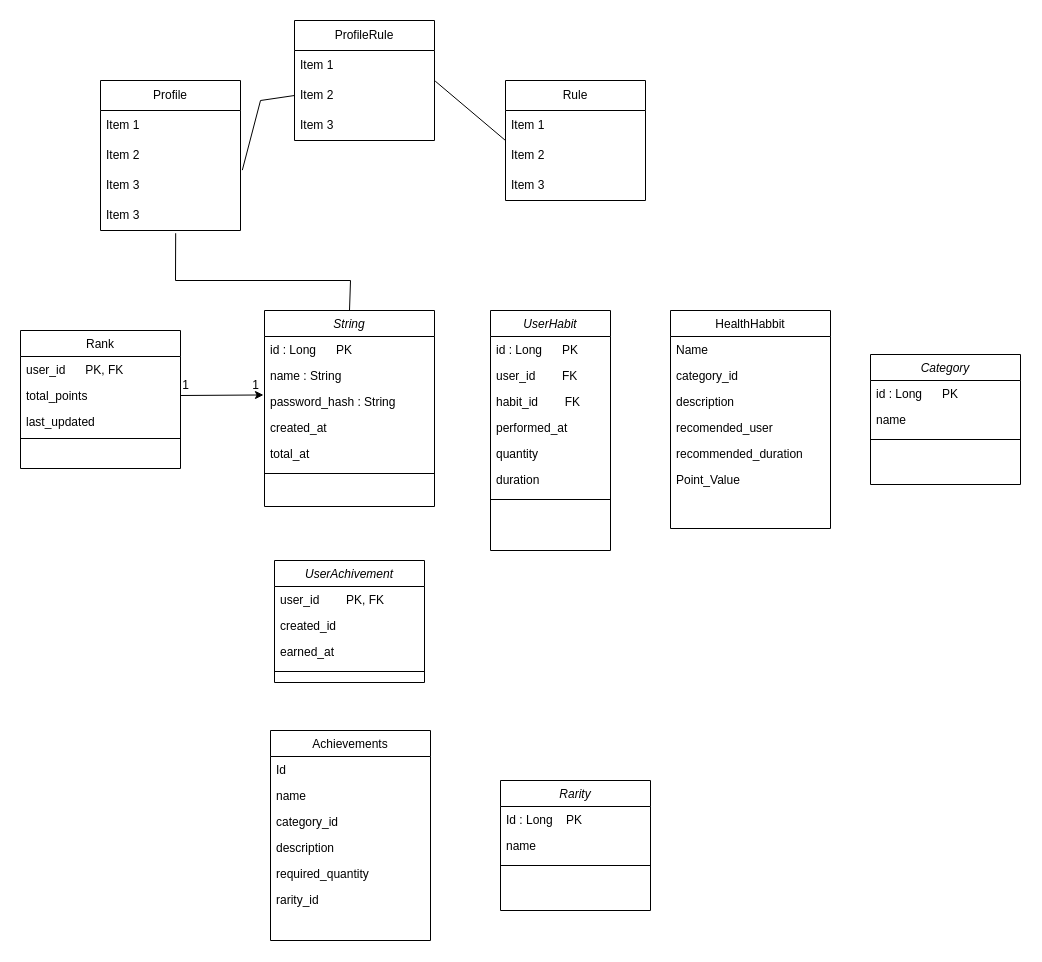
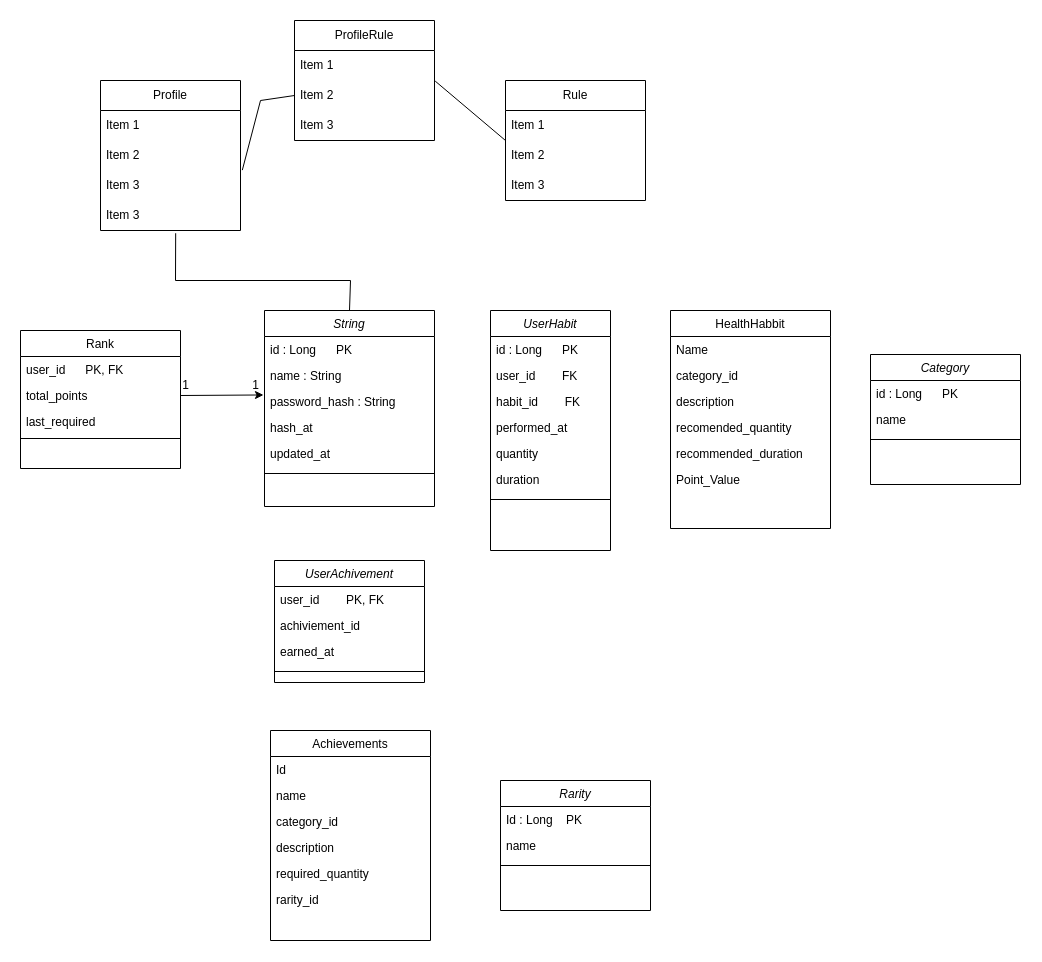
(65, 422) -> (67, 422)
(304, 428) -> (294, 428)
(726, 428) -> (738, 428)
(295, 454) -> (304, 454)
(312, 626) -> (322, 626)
